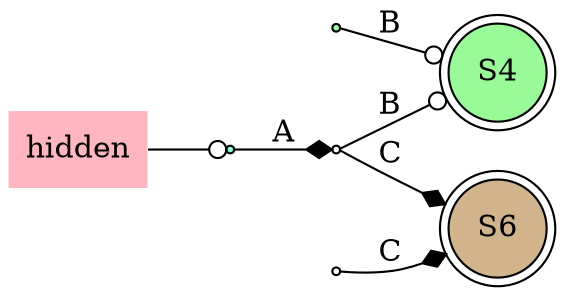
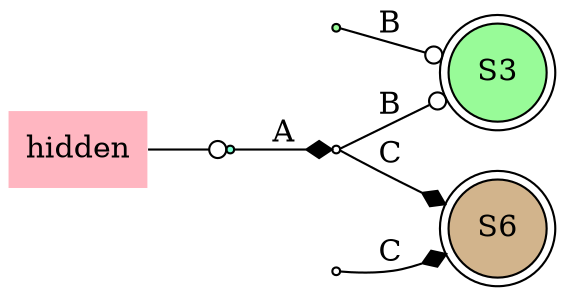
(498, 73) -> (498, 73)
